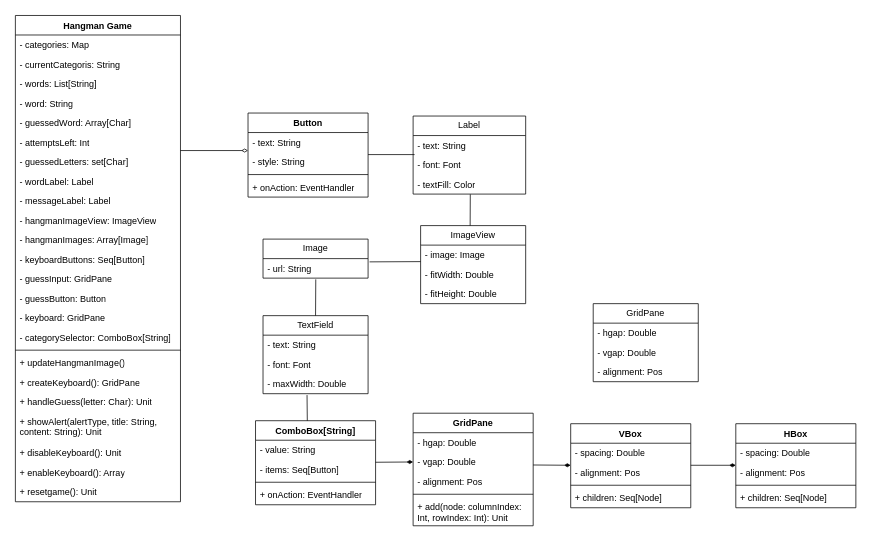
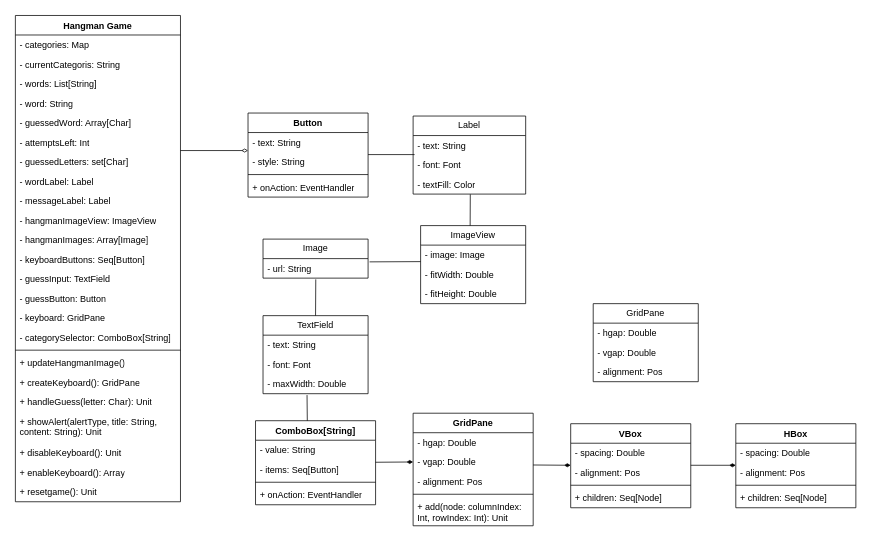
(71, 280) -> (72, 280)
